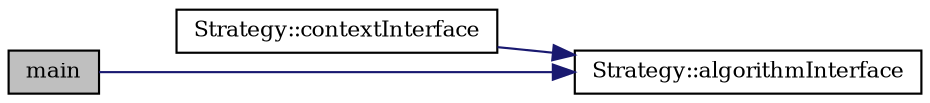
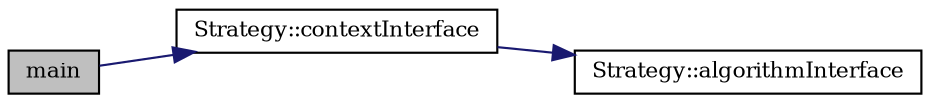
(326, 72) -> (136, 60)
